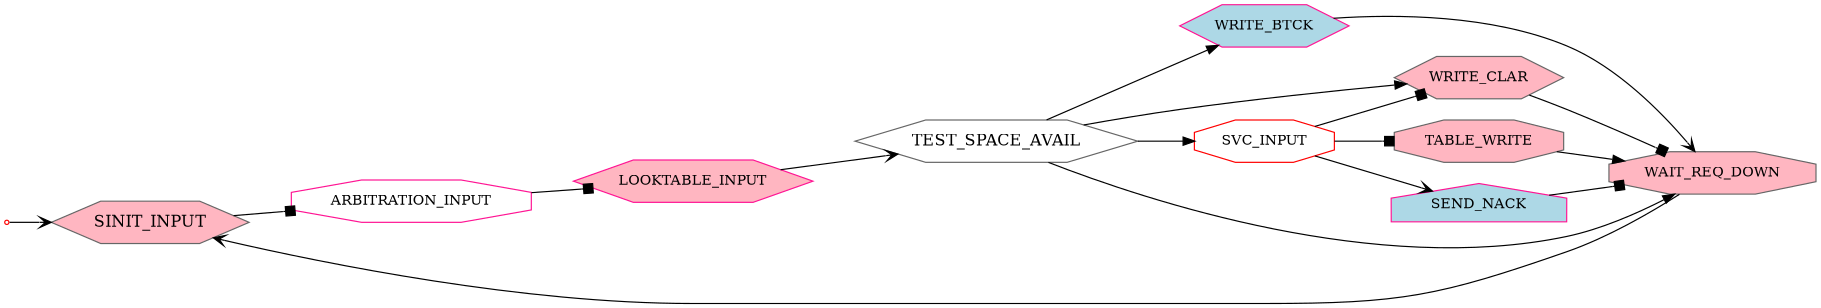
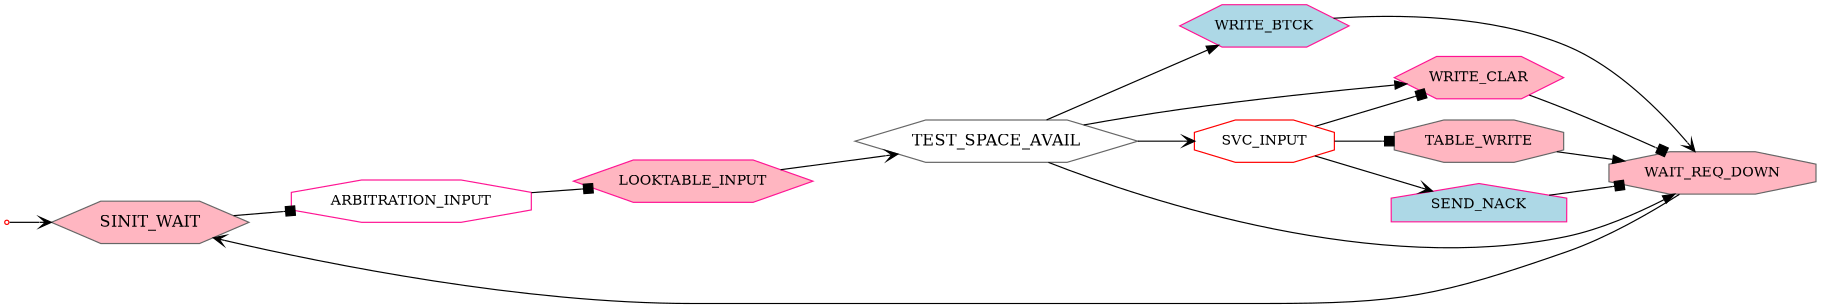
(1479, 78) -> (1479, 78)
(1160, 141) -> (1160, 141)
(150, 222) -> (150, 222)
